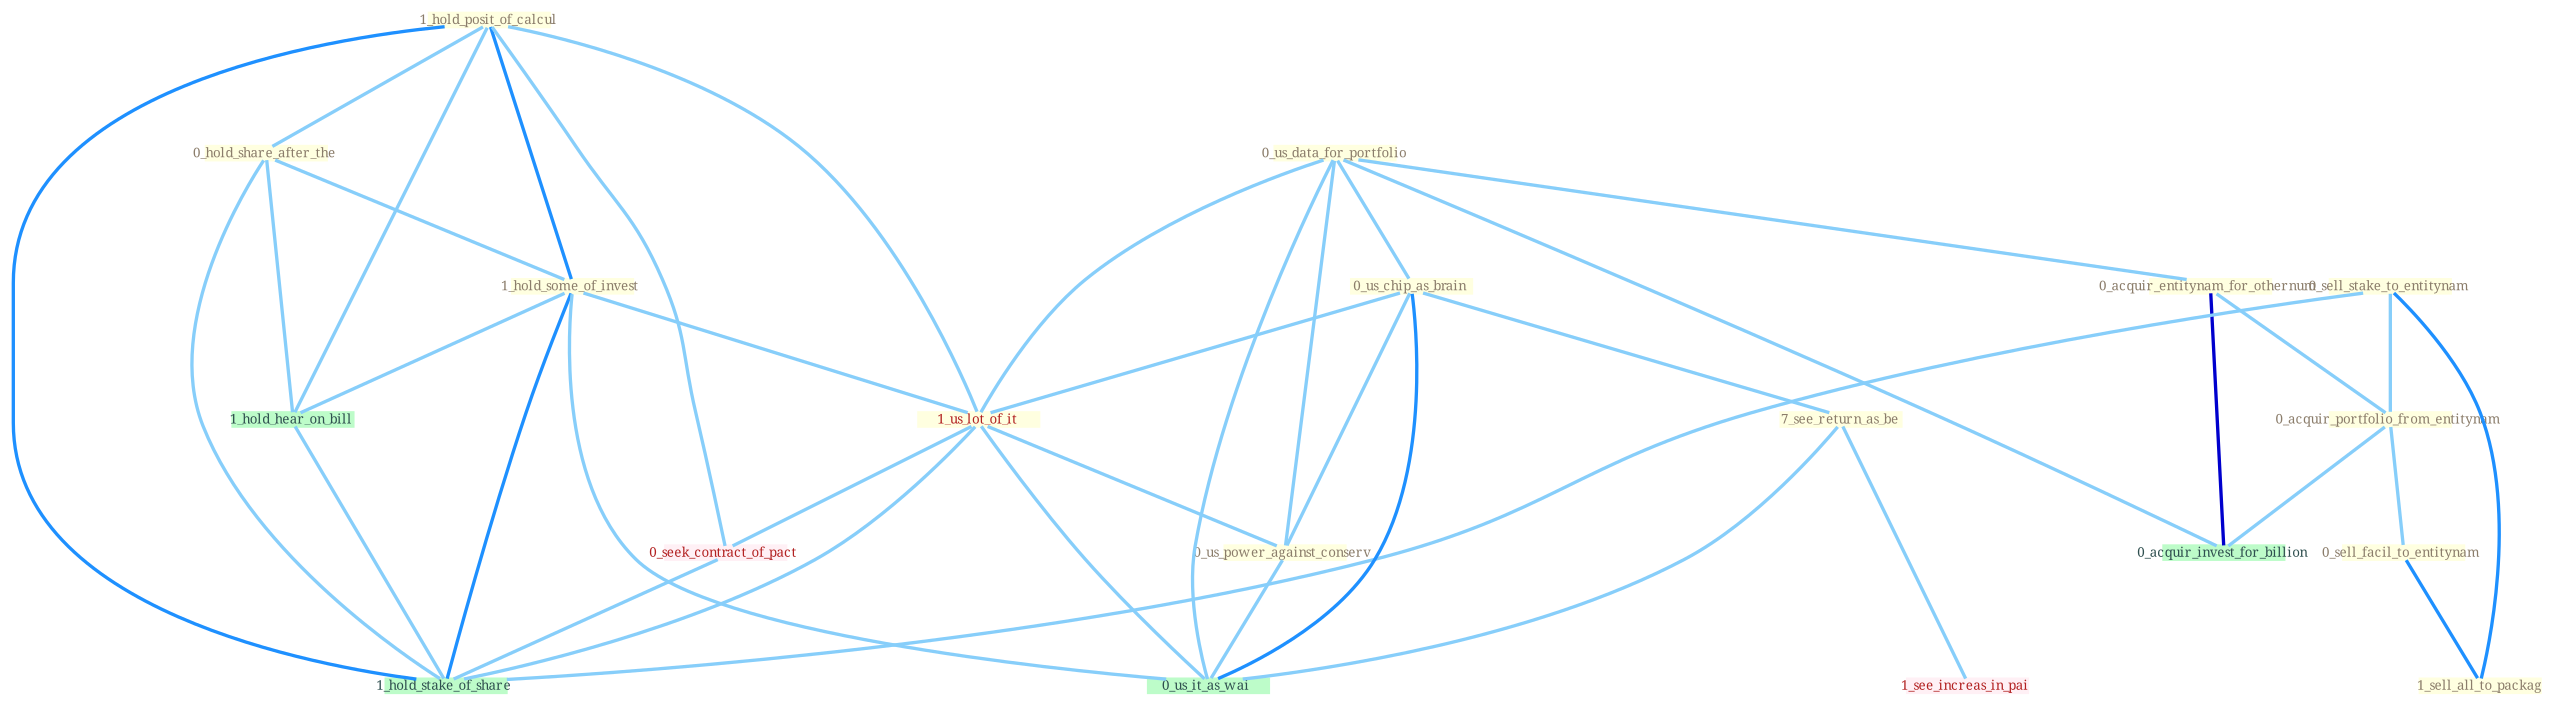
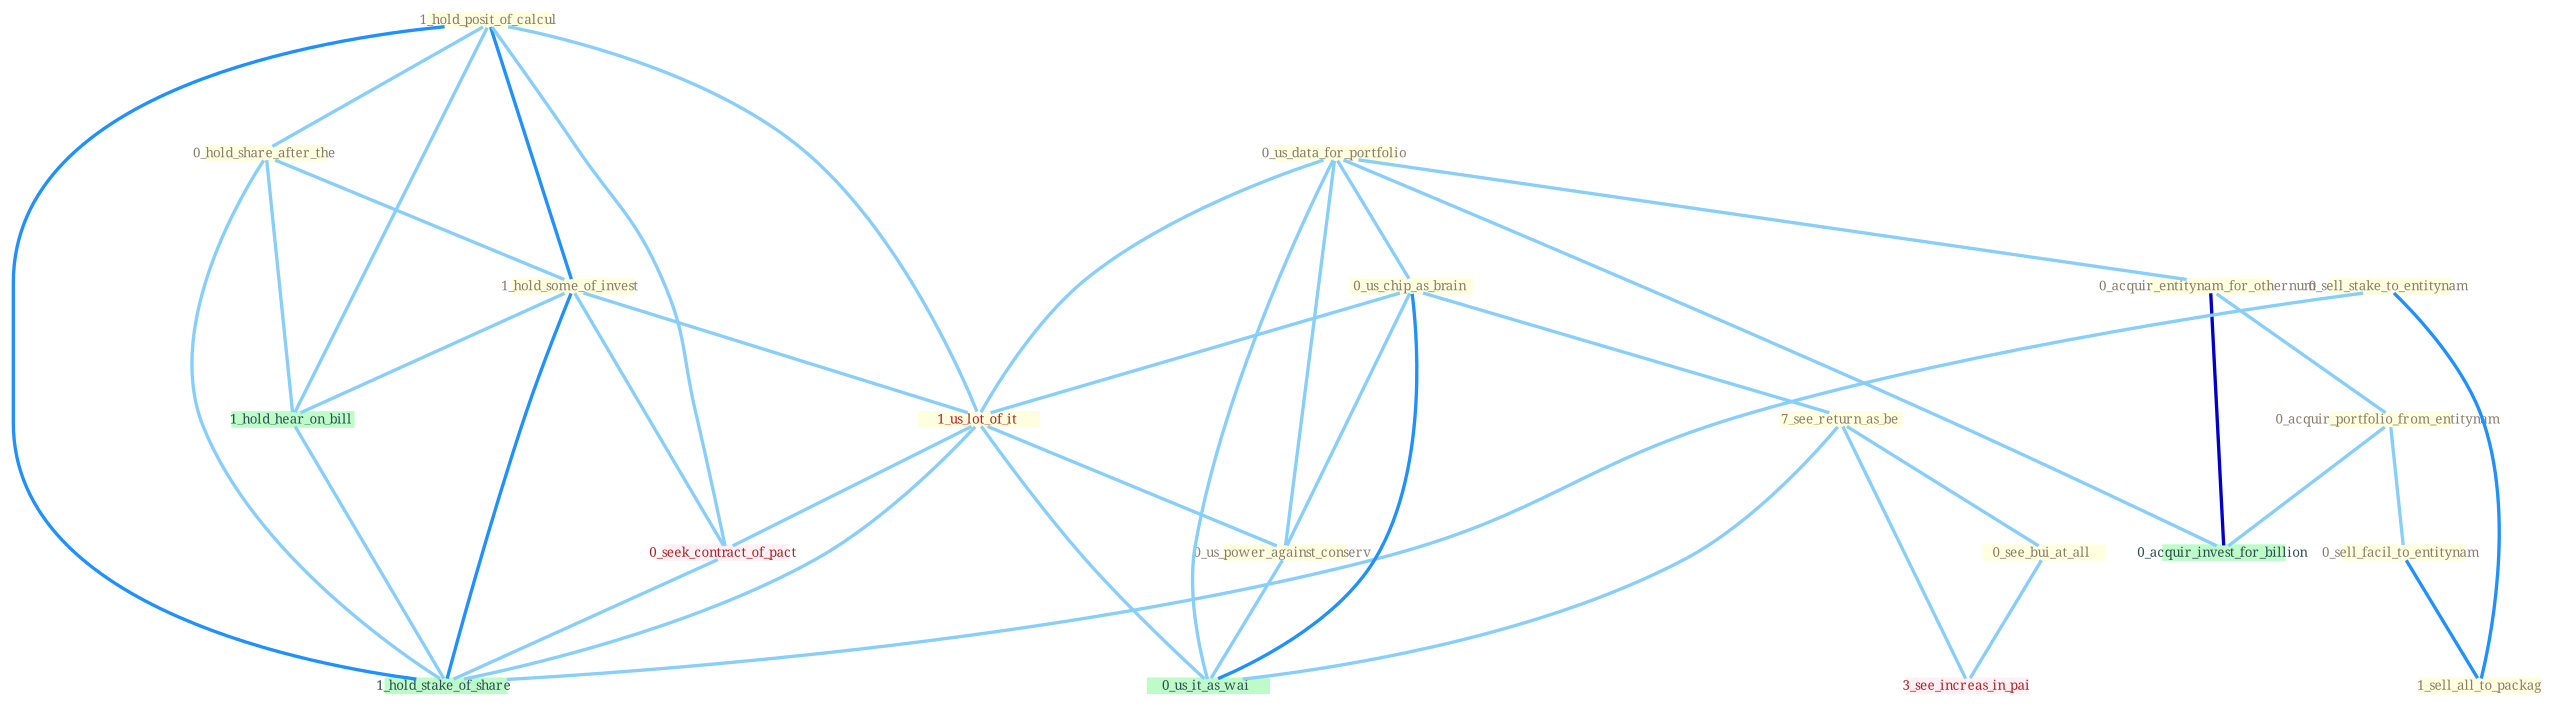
(2390, 353) -> none
none -> (2044, 553)
(757, 614) -> (649, 419)
(1968, 686) -> (1968, 686)
